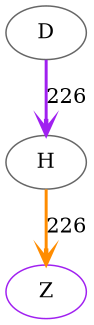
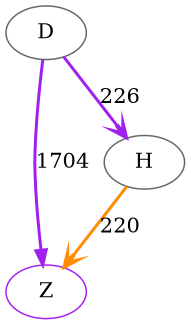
none -> (35, 155)
(67, 227) -> (121, 227)
